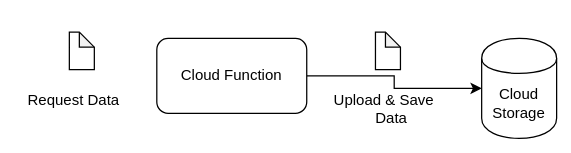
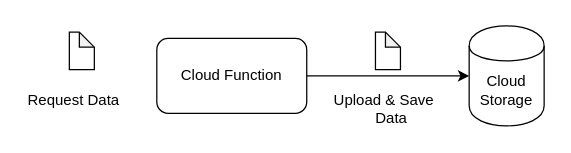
(519, 88) -> (507, 76)
